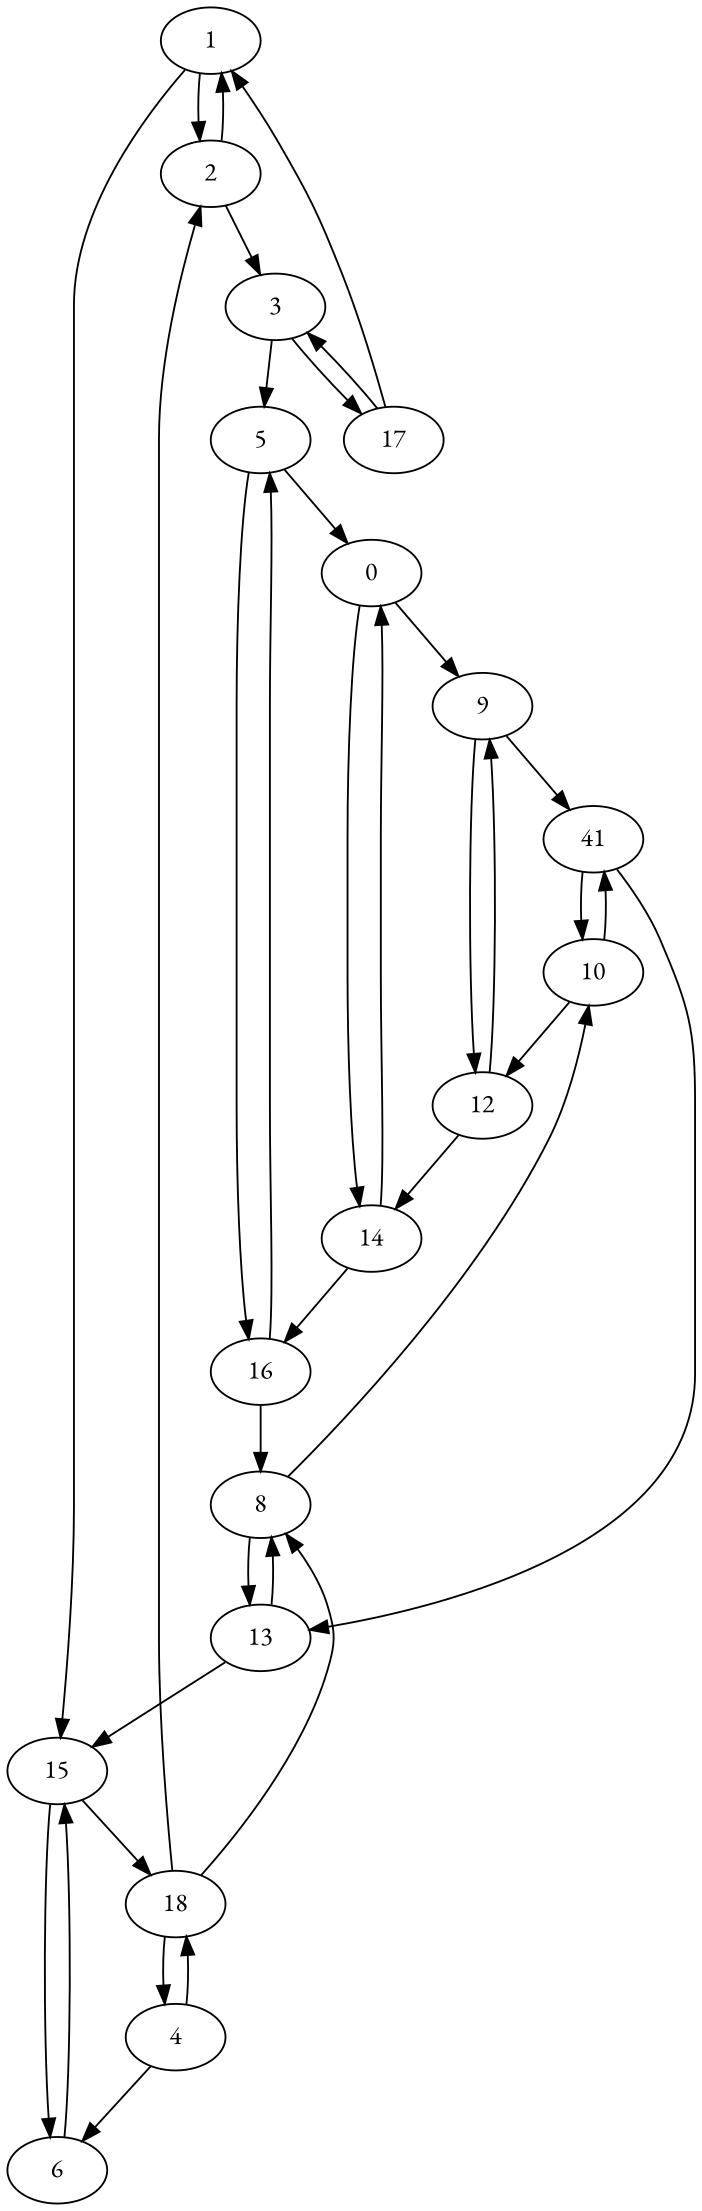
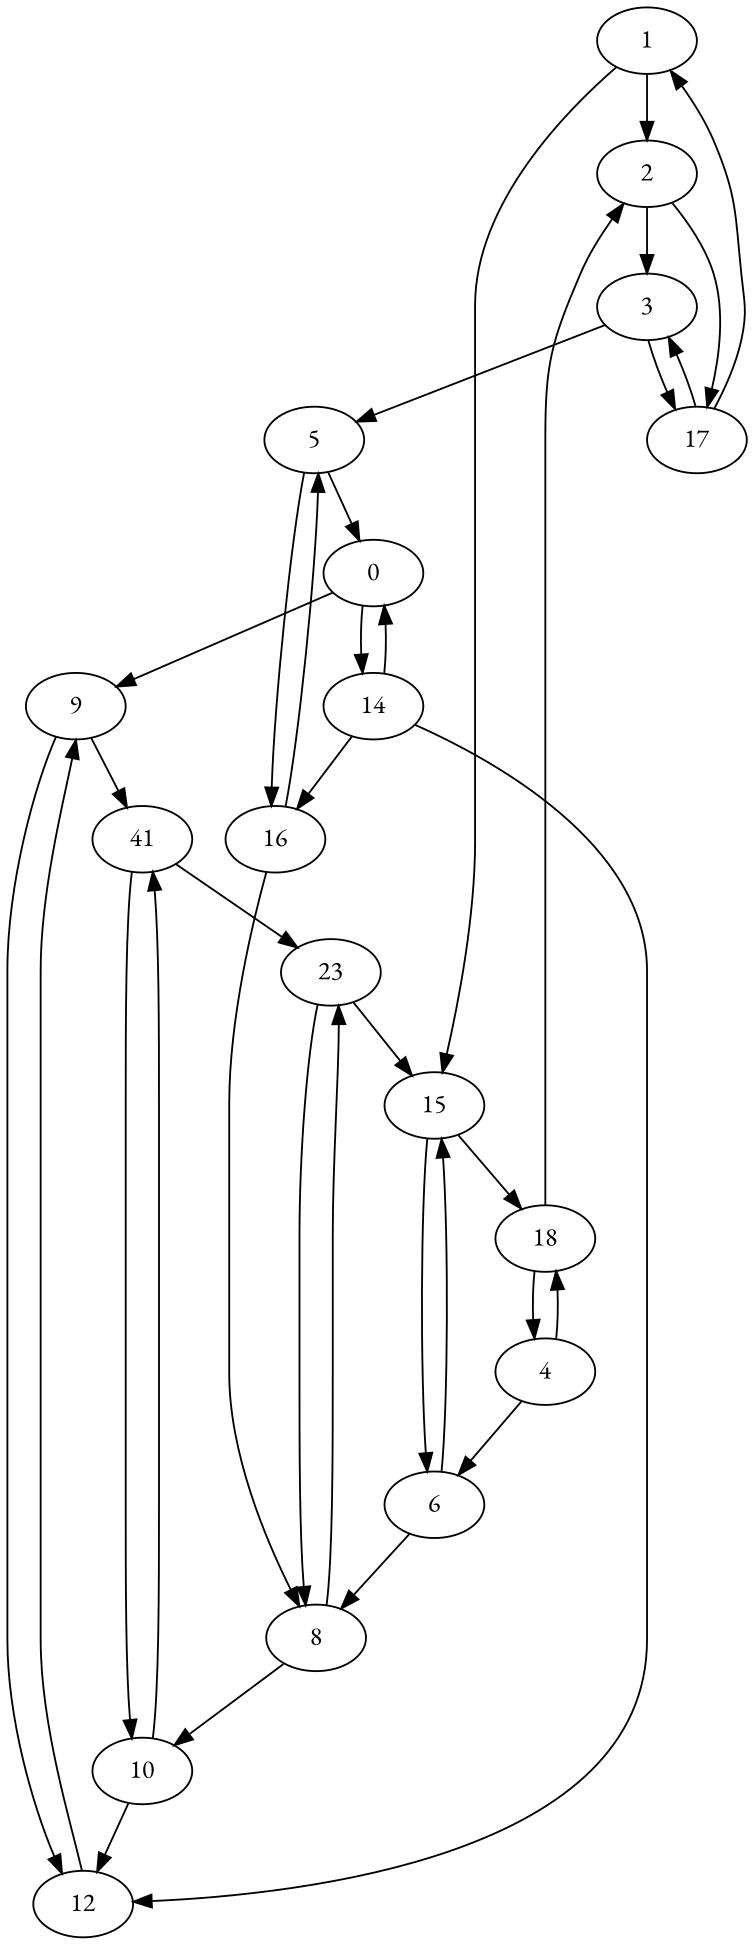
(223, 116) -> (717, 290)
(433, 1165) -> (647, 1433)
(261, 1638) -> (331, 972)
(307, 1722) -> (382, 1564)
